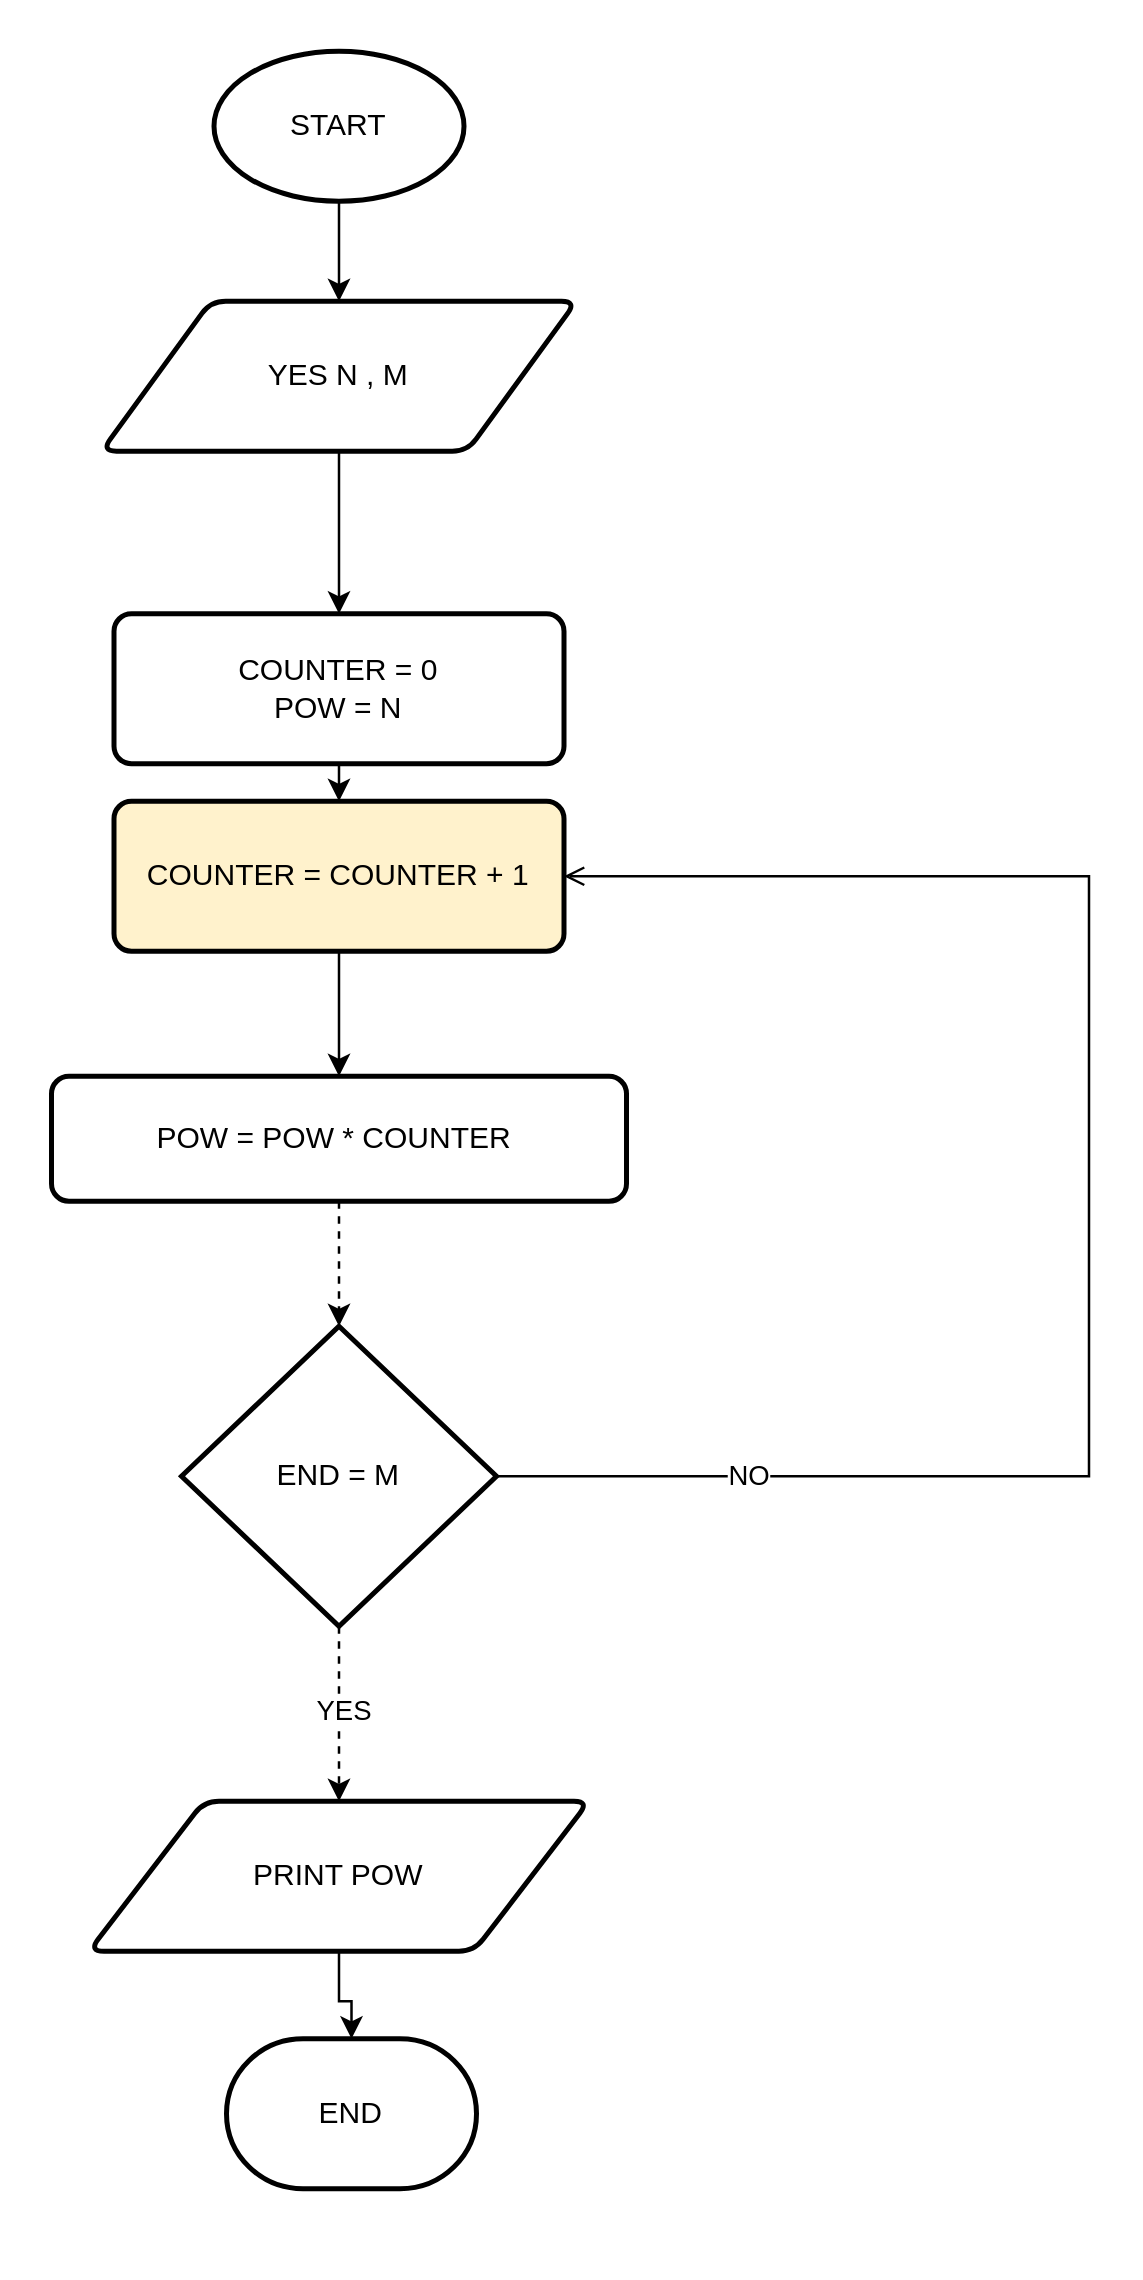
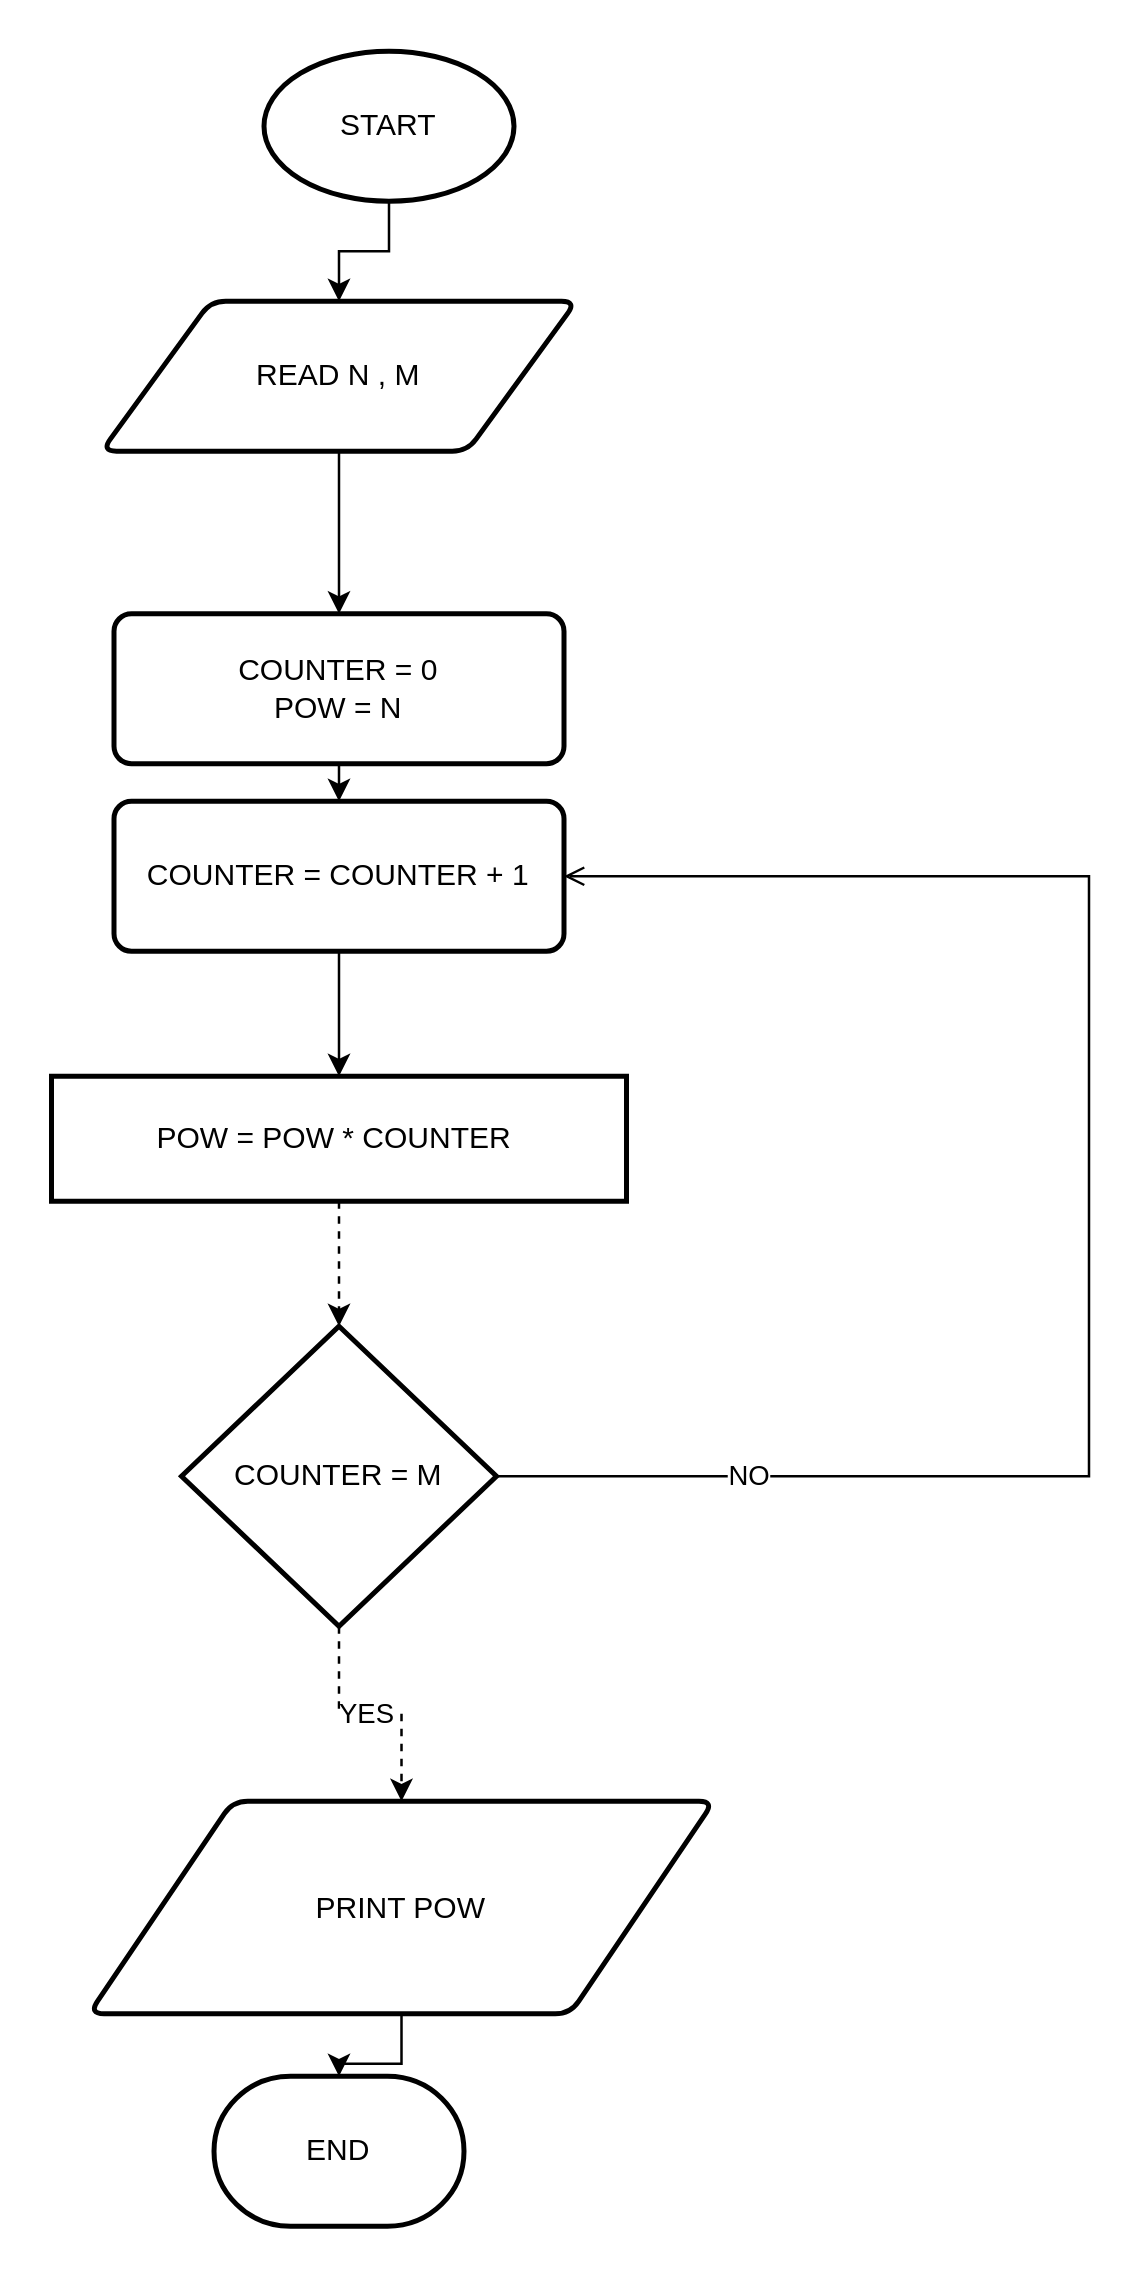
(339, 126) -> (389, 126)
(339, 376) -> (339, 376)
(339, 876) -> (339, 876)
(339, 1139) -> (339, 1139)
(339, 1476) -> (339, 1476)
(339, 1876) -> (401, 1908)
(351, 2114) -> (339, 2151)
